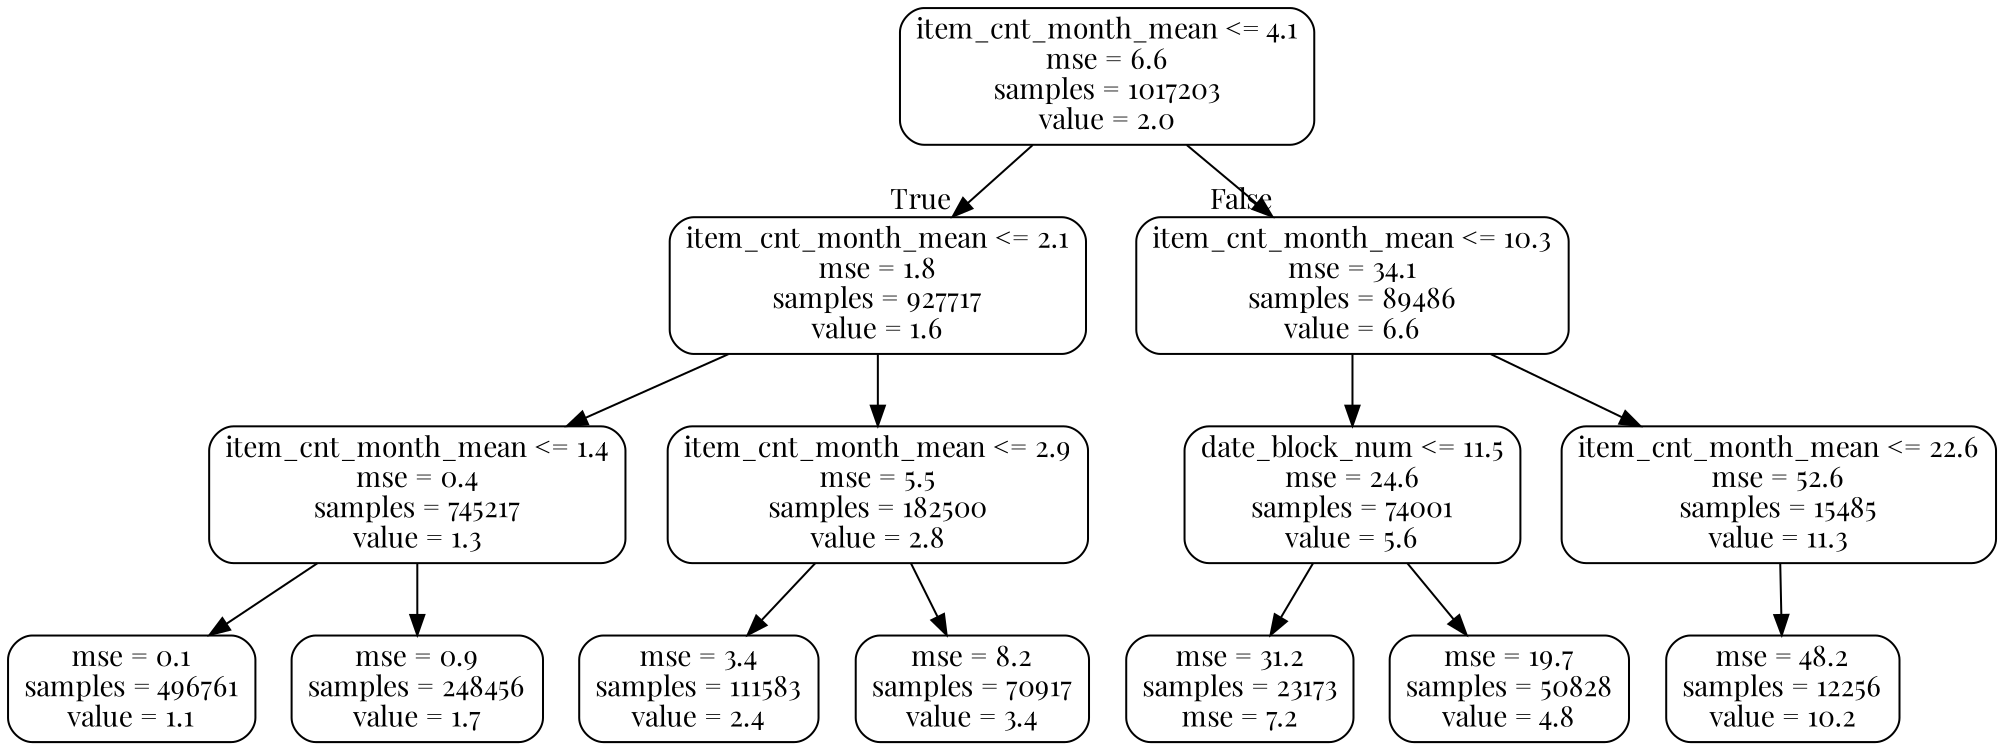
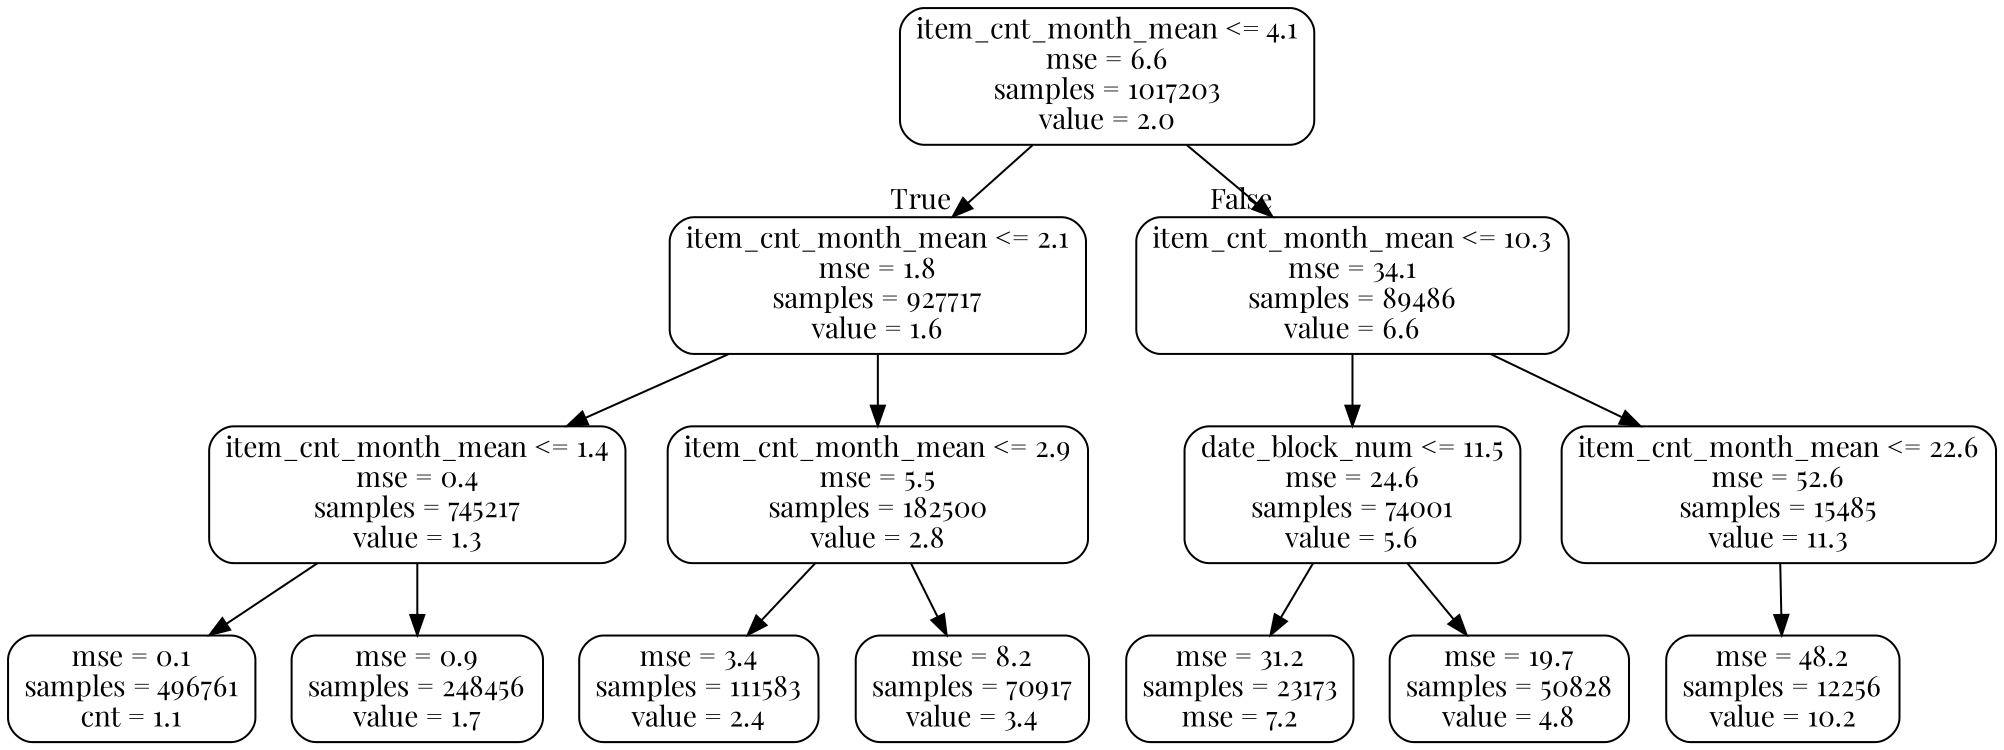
(132, 689) -> (132, 689)
